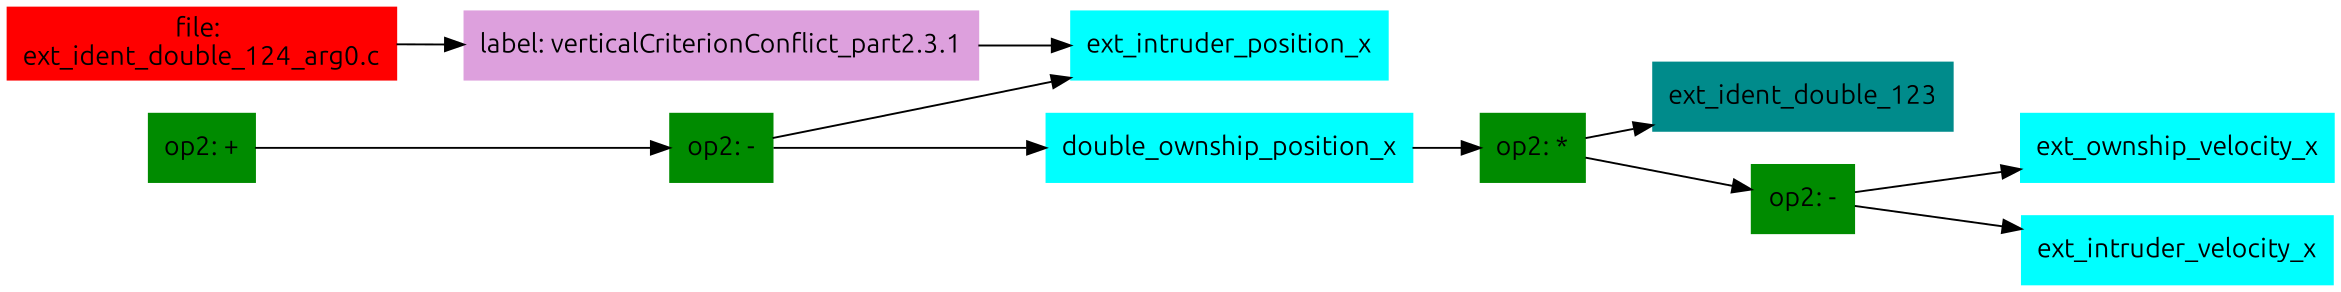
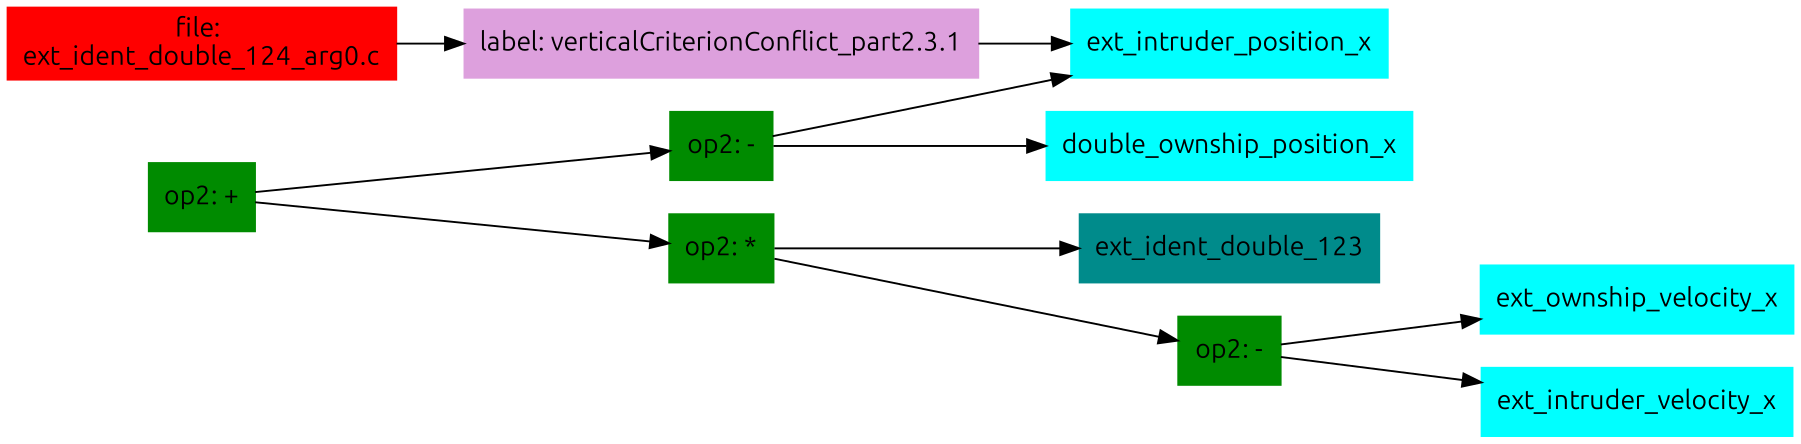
(1437, 148) -> (453, 222)
